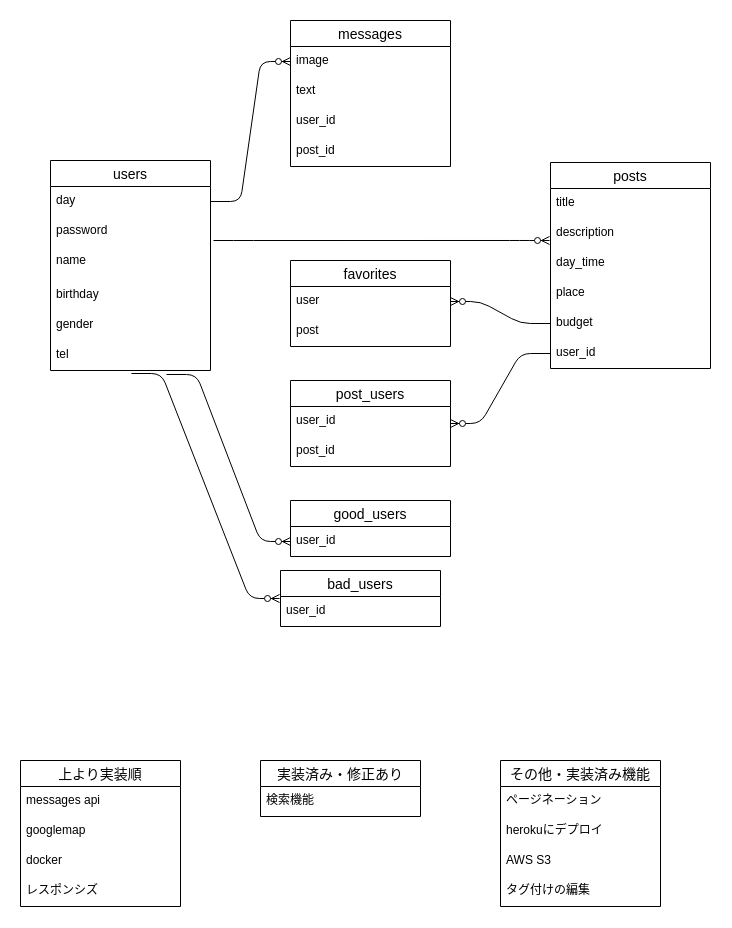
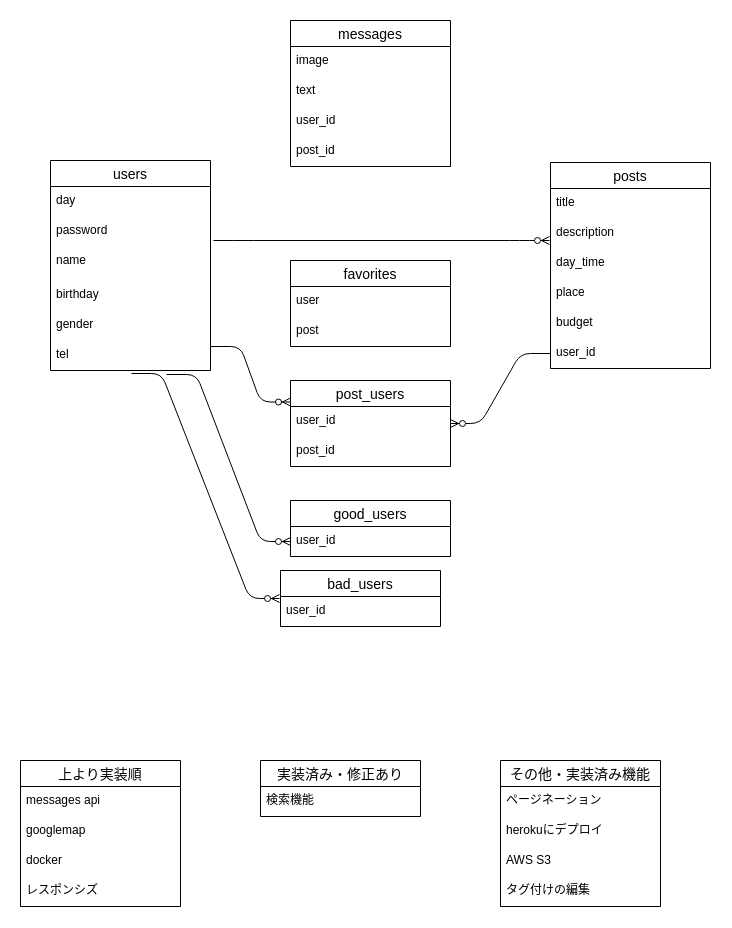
(250, 132) -> none
(500, 312) -> none
none -> (251, 374)
